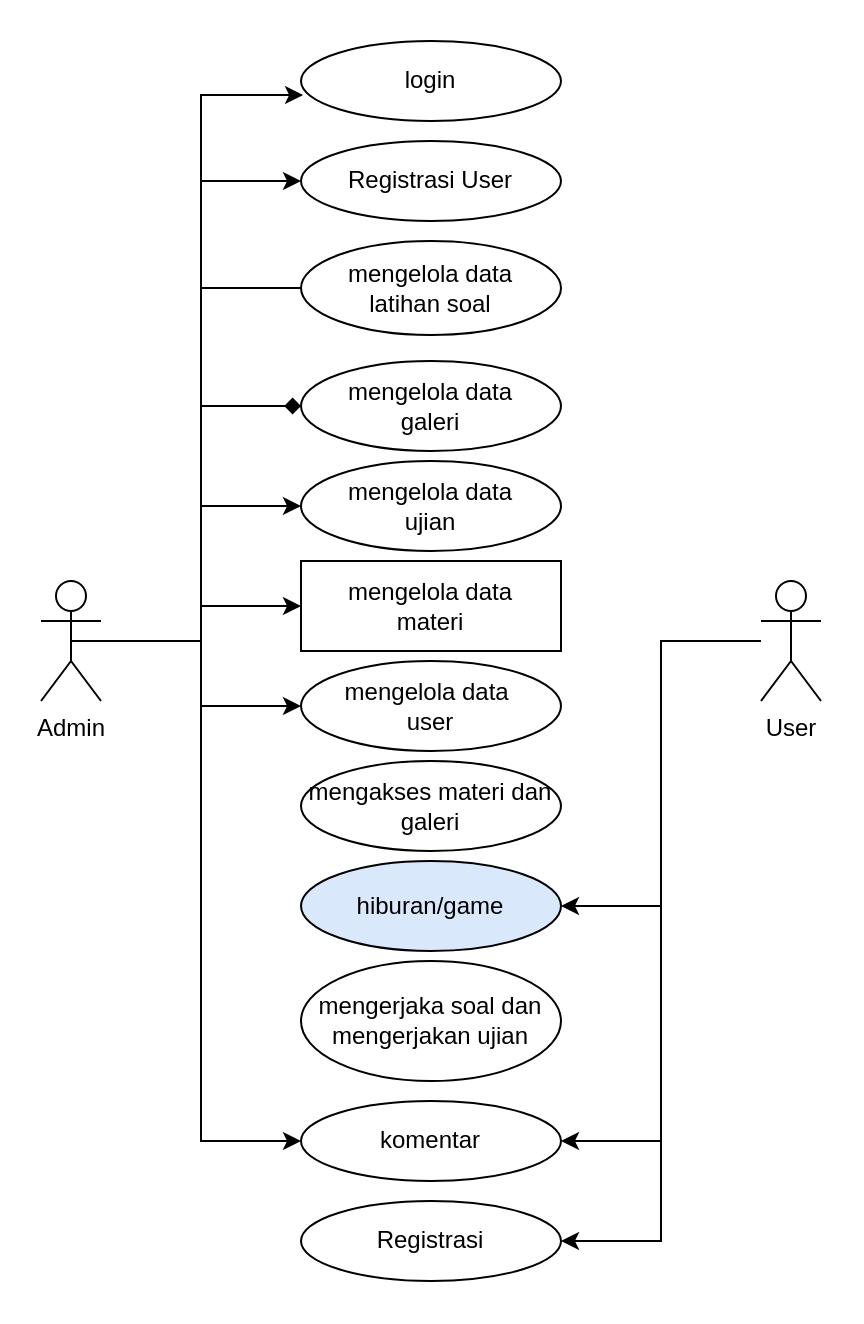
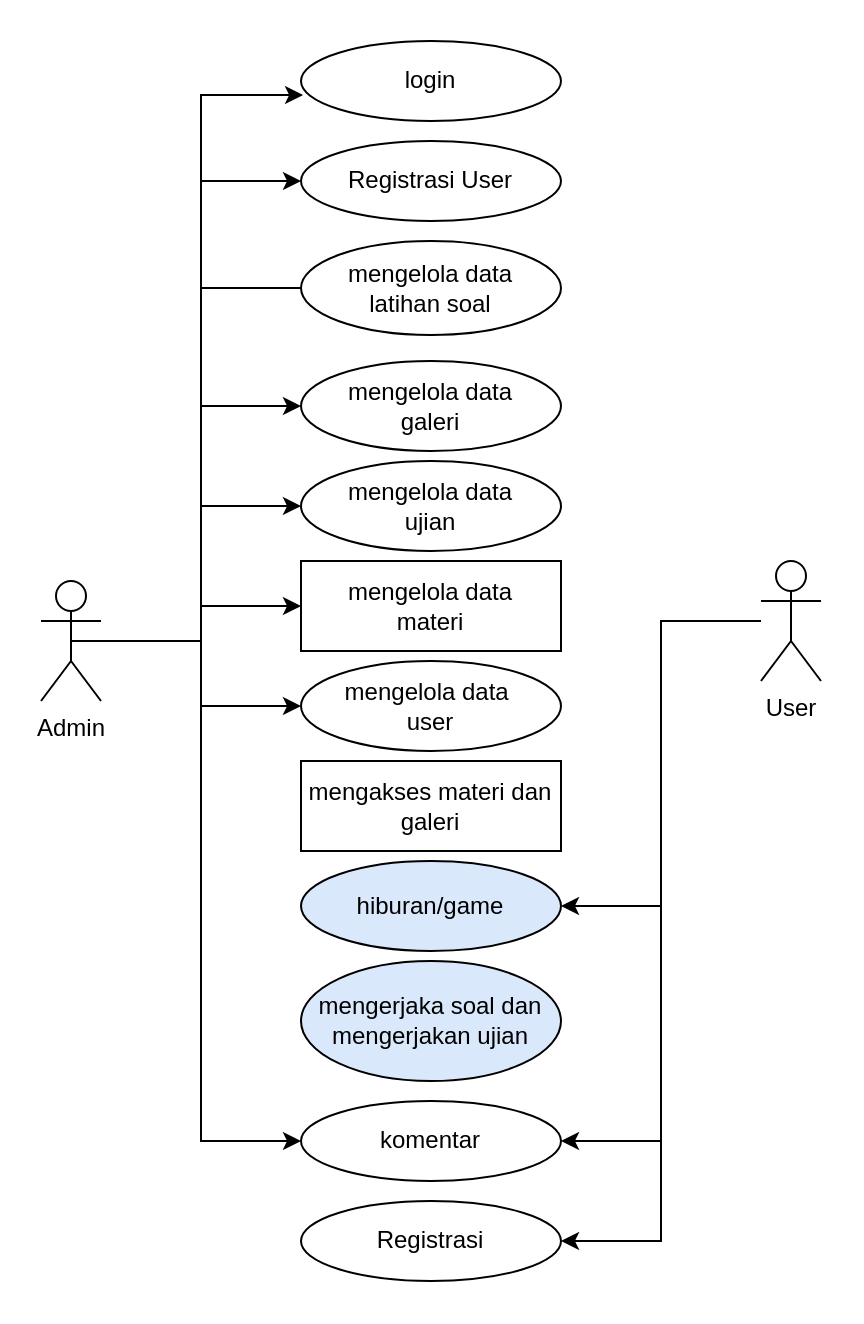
(284, 406) -> (285, 406)
(791, 641) -> (791, 621)
(431, 806) -> (431, 806)
(431, 1021) -> (431, 1021)
